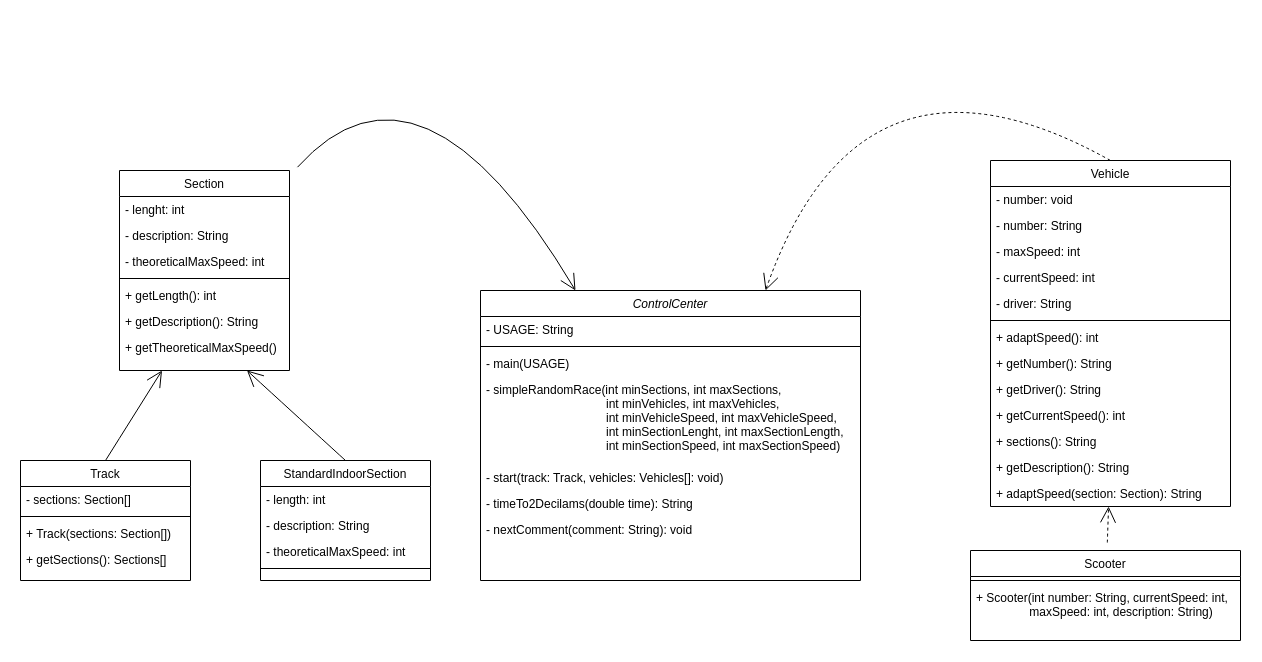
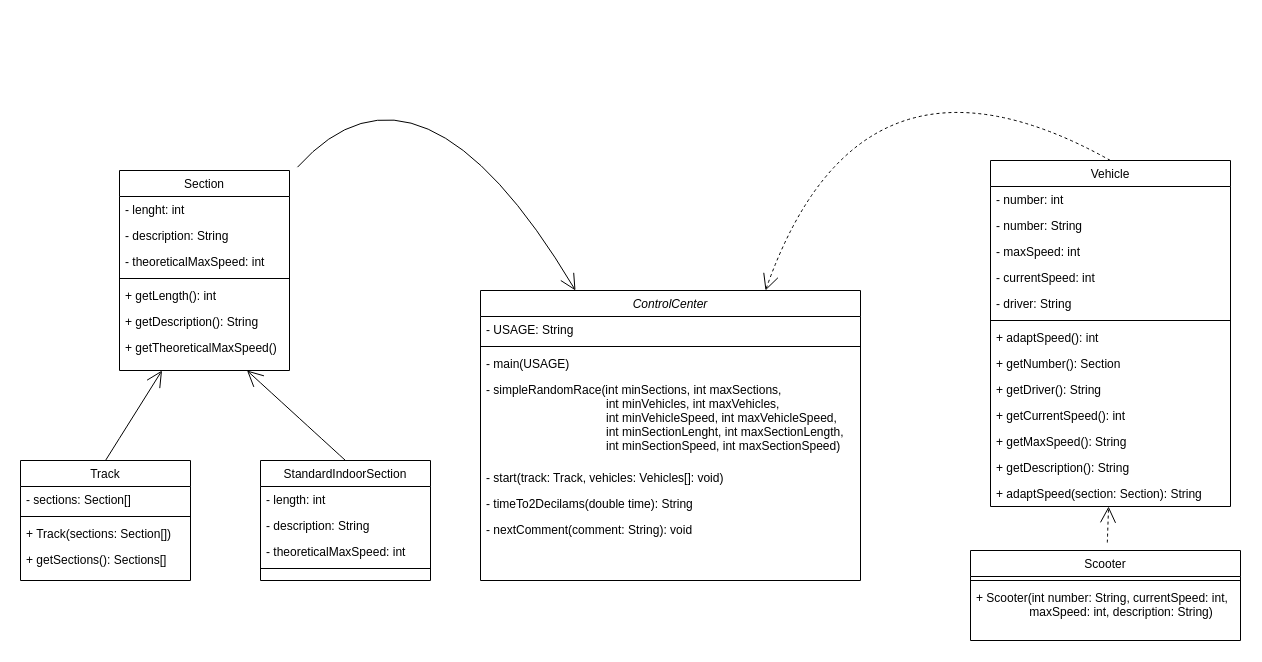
(1037, 200) -> (1033, 200)
(1060, 364) -> (1064, 364)
(1055, 442) -> (1067, 442)
